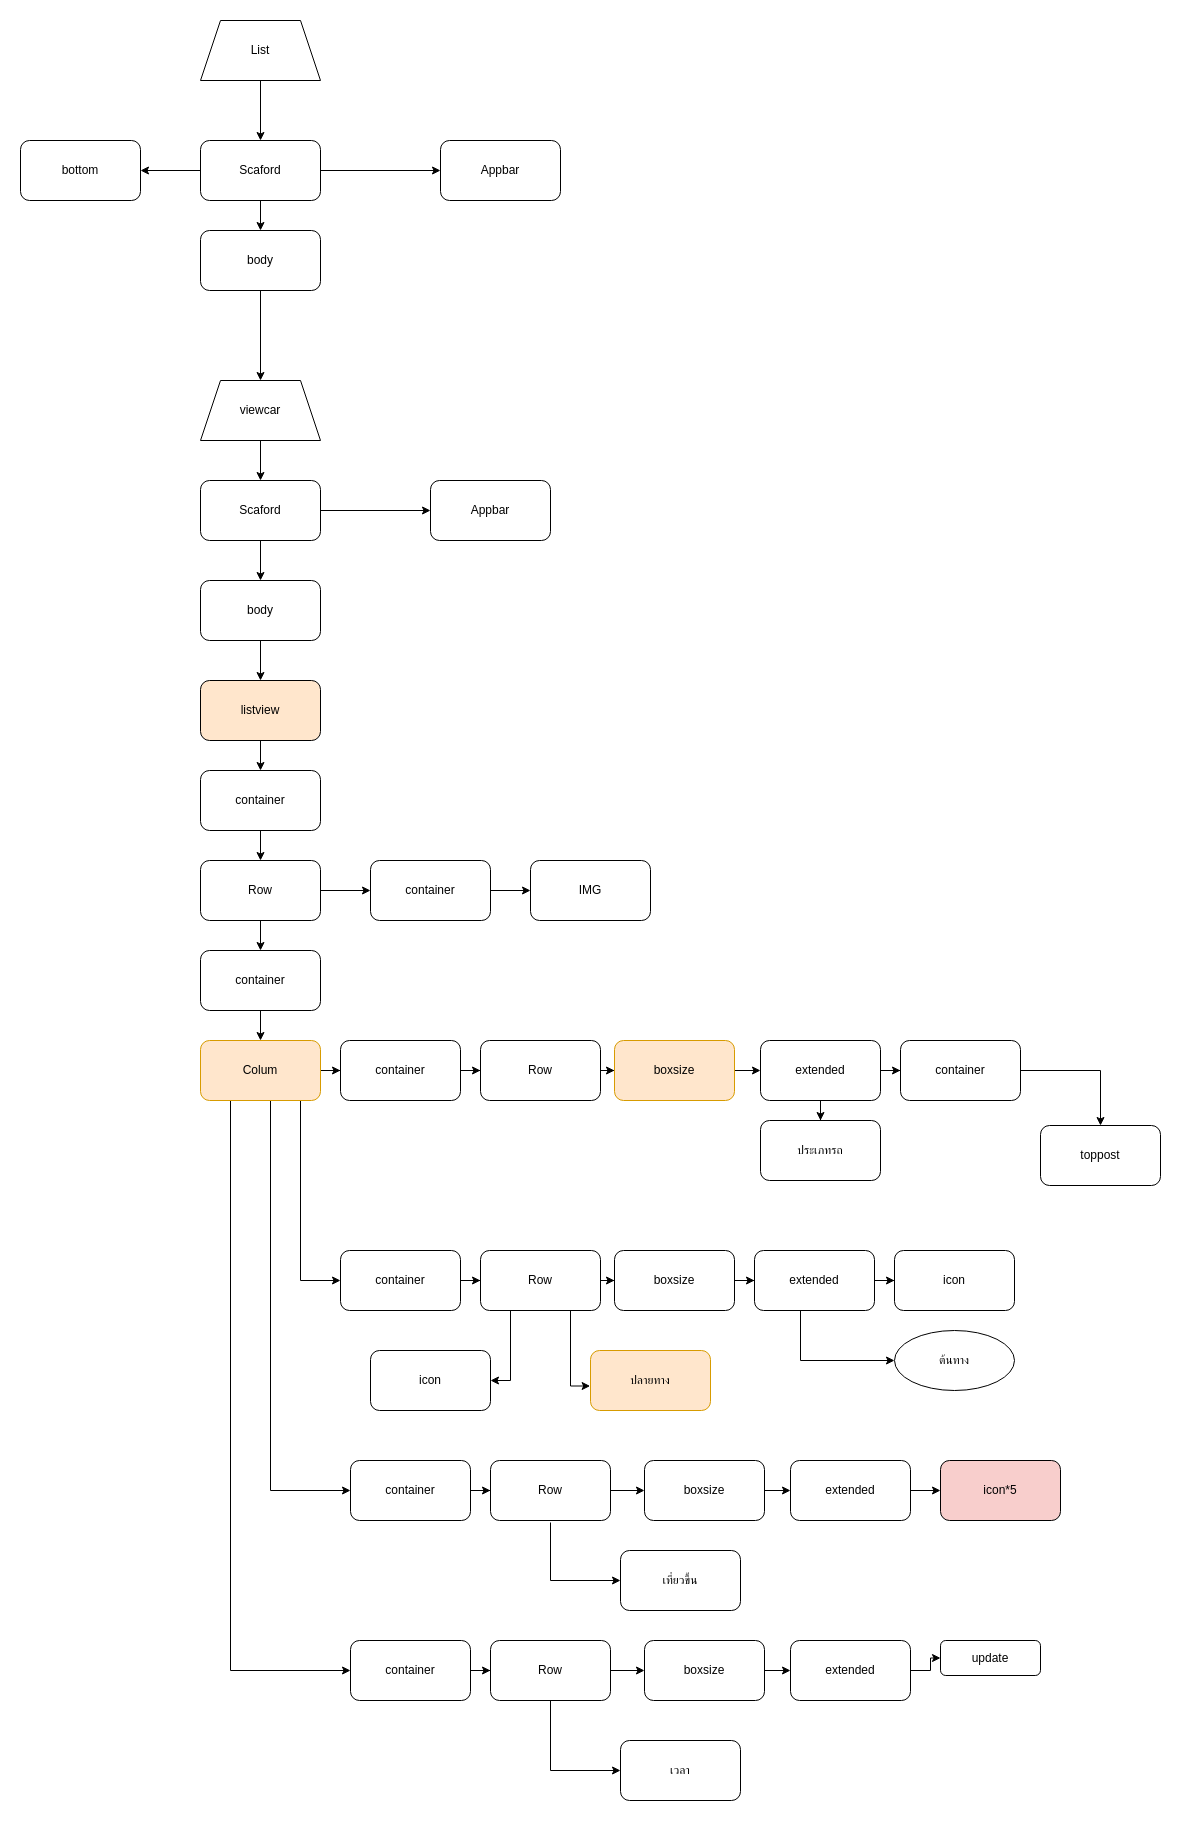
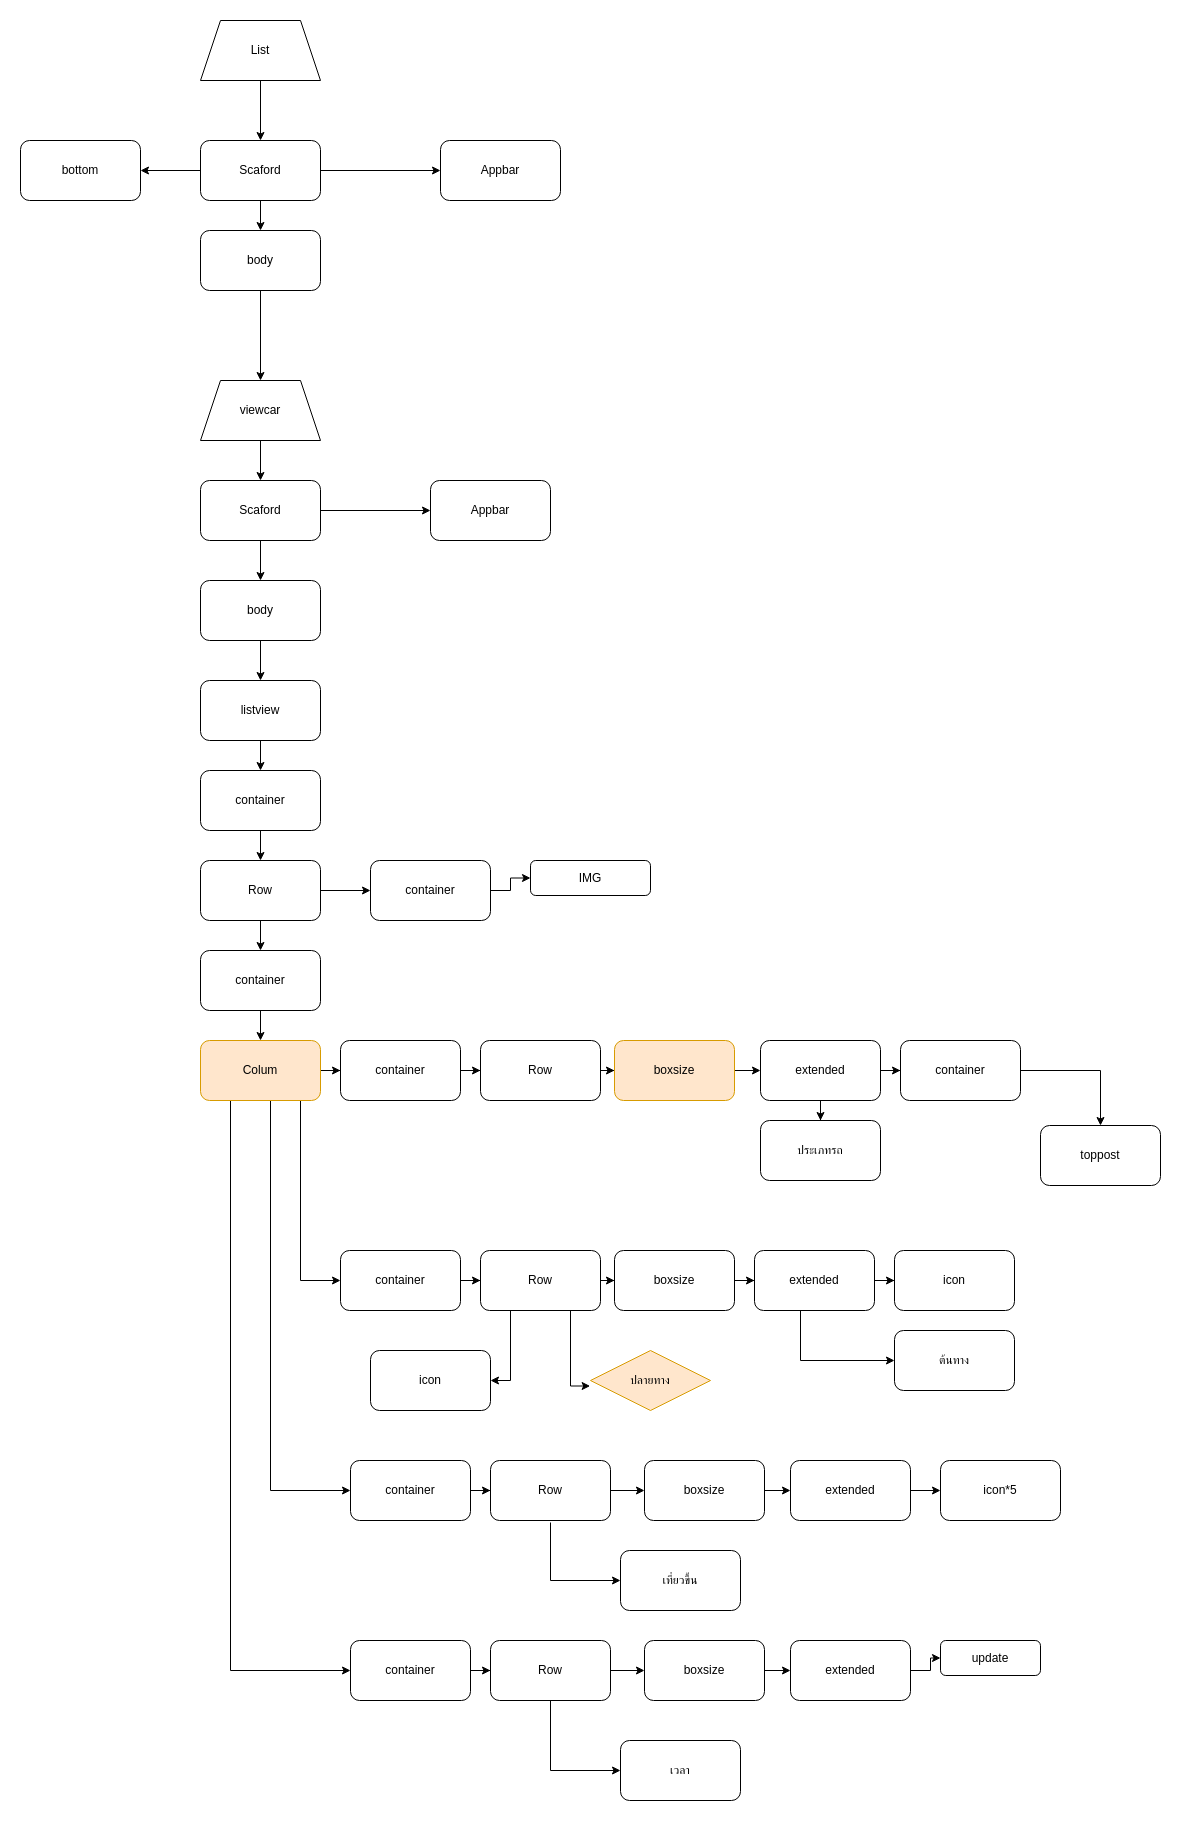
(261, 711) -> (261, 711)
(591, 891) -> (591, 878)
(955, 1361) -> (955, 1361)
(651, 1381) -> (651, 1381)
(1001, 1491) -> (1001, 1491)
